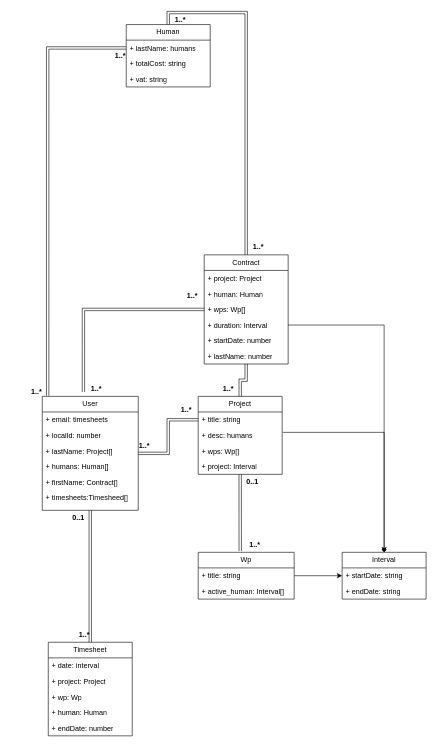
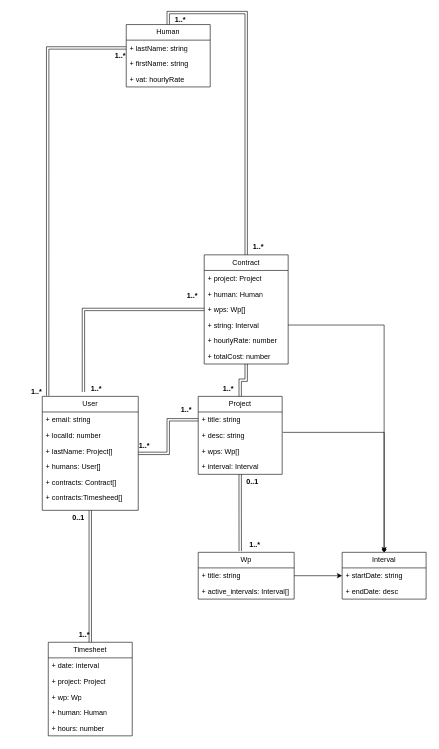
(162, 48) -> (162, 48)
(164, 64) -> (164, 64)
(152, 80) -> (160, 80)
(244, 326) -> (240, 326)
(243, 341) -> (244, 341)
(240, 357) -> (242, 357)
(79, 420) -> (71, 420)
(227, 436) -> (226, 436)
(77, 467) -> (75, 467)
(236, 467) -> (237, 467)
(89, 483) -> (89, 483)
(91, 498) -> (89, 498)
(376, 592) -> (373, 592)
(247, 596) -> (247, 596)
(83, 729) -> (79, 729)
